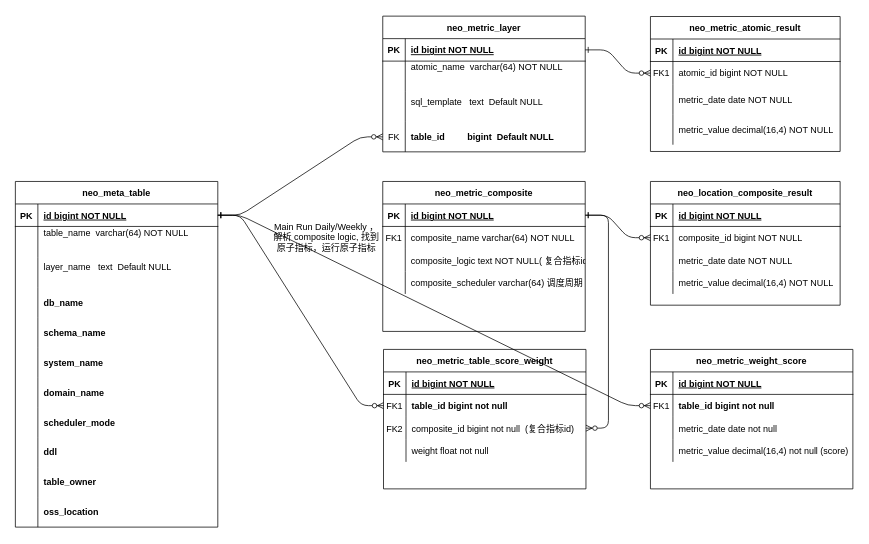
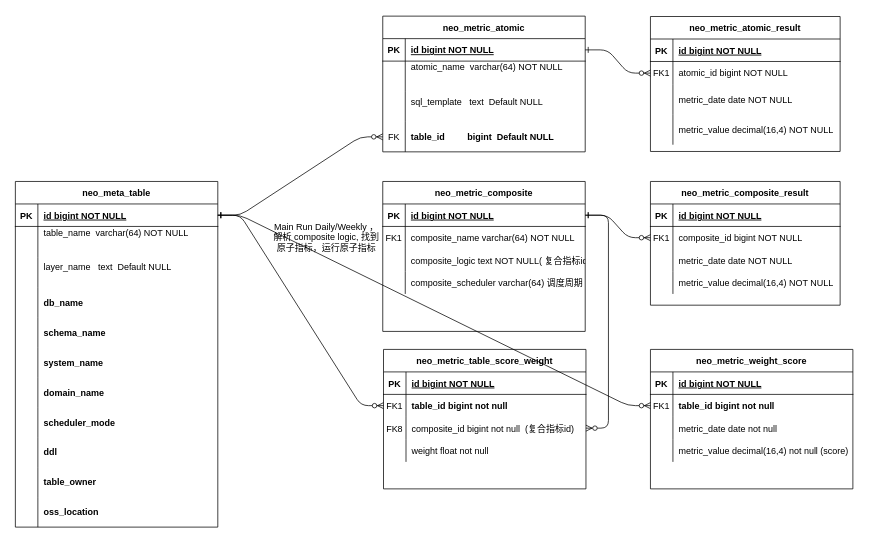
(484, 28) -> (484, 28)
(745, 193) -> (745, 193)
(395, 428) -> (395, 428)
